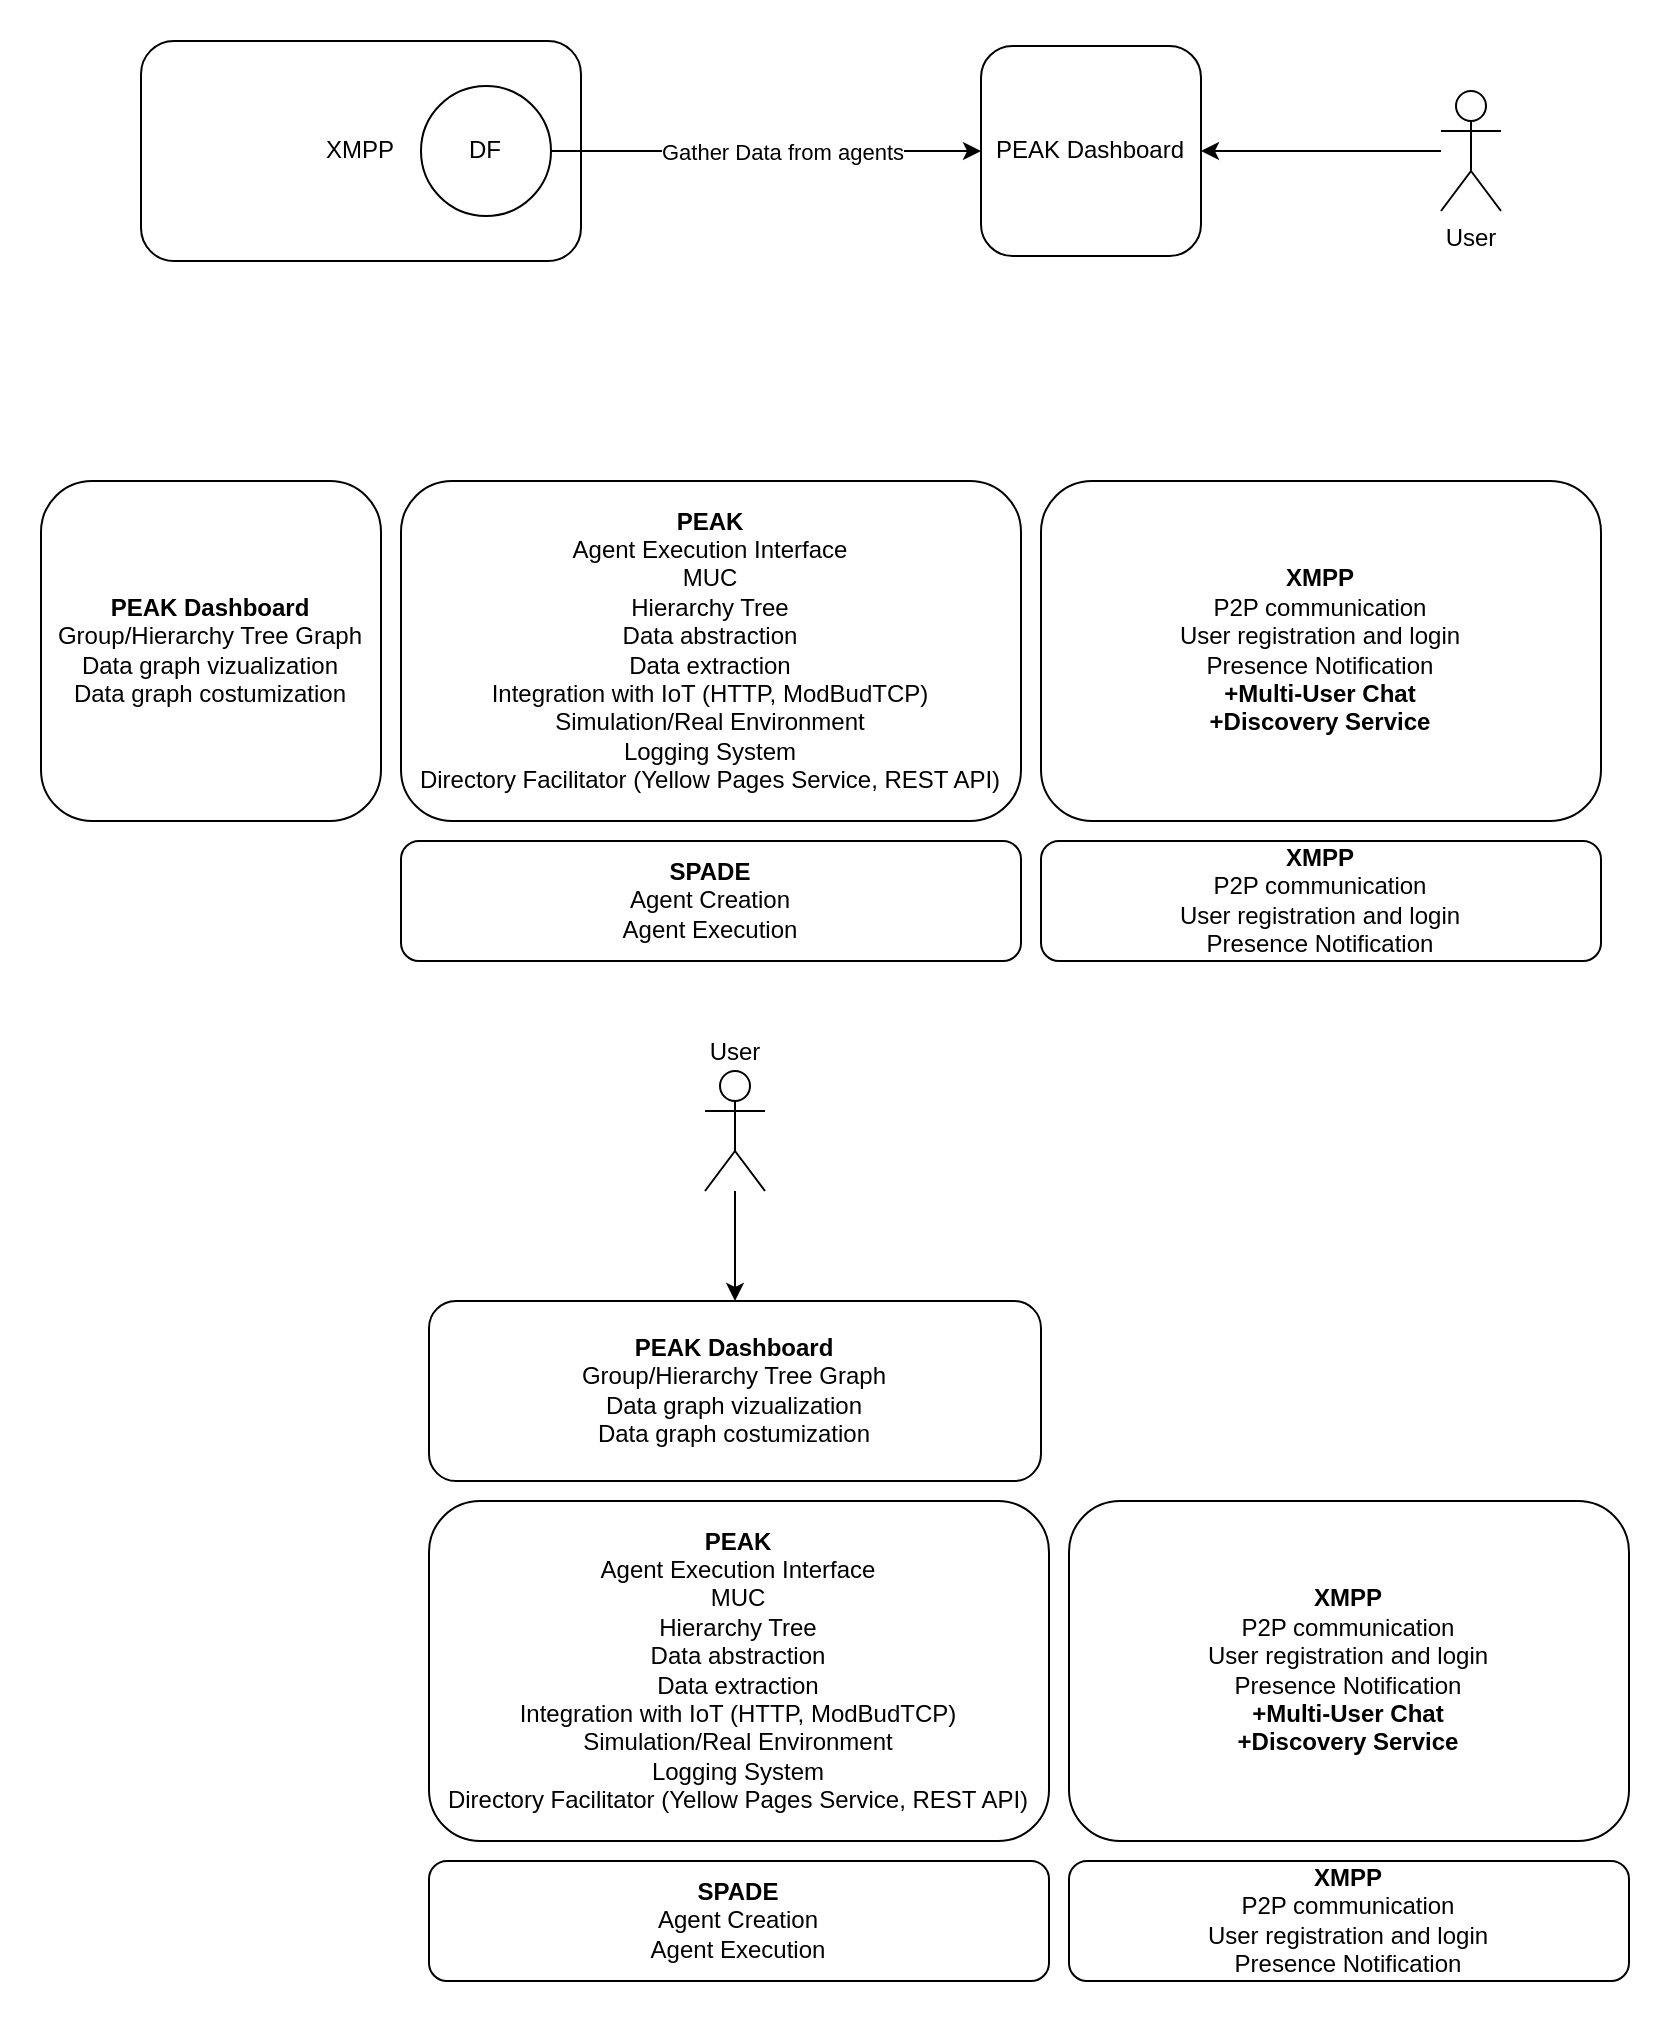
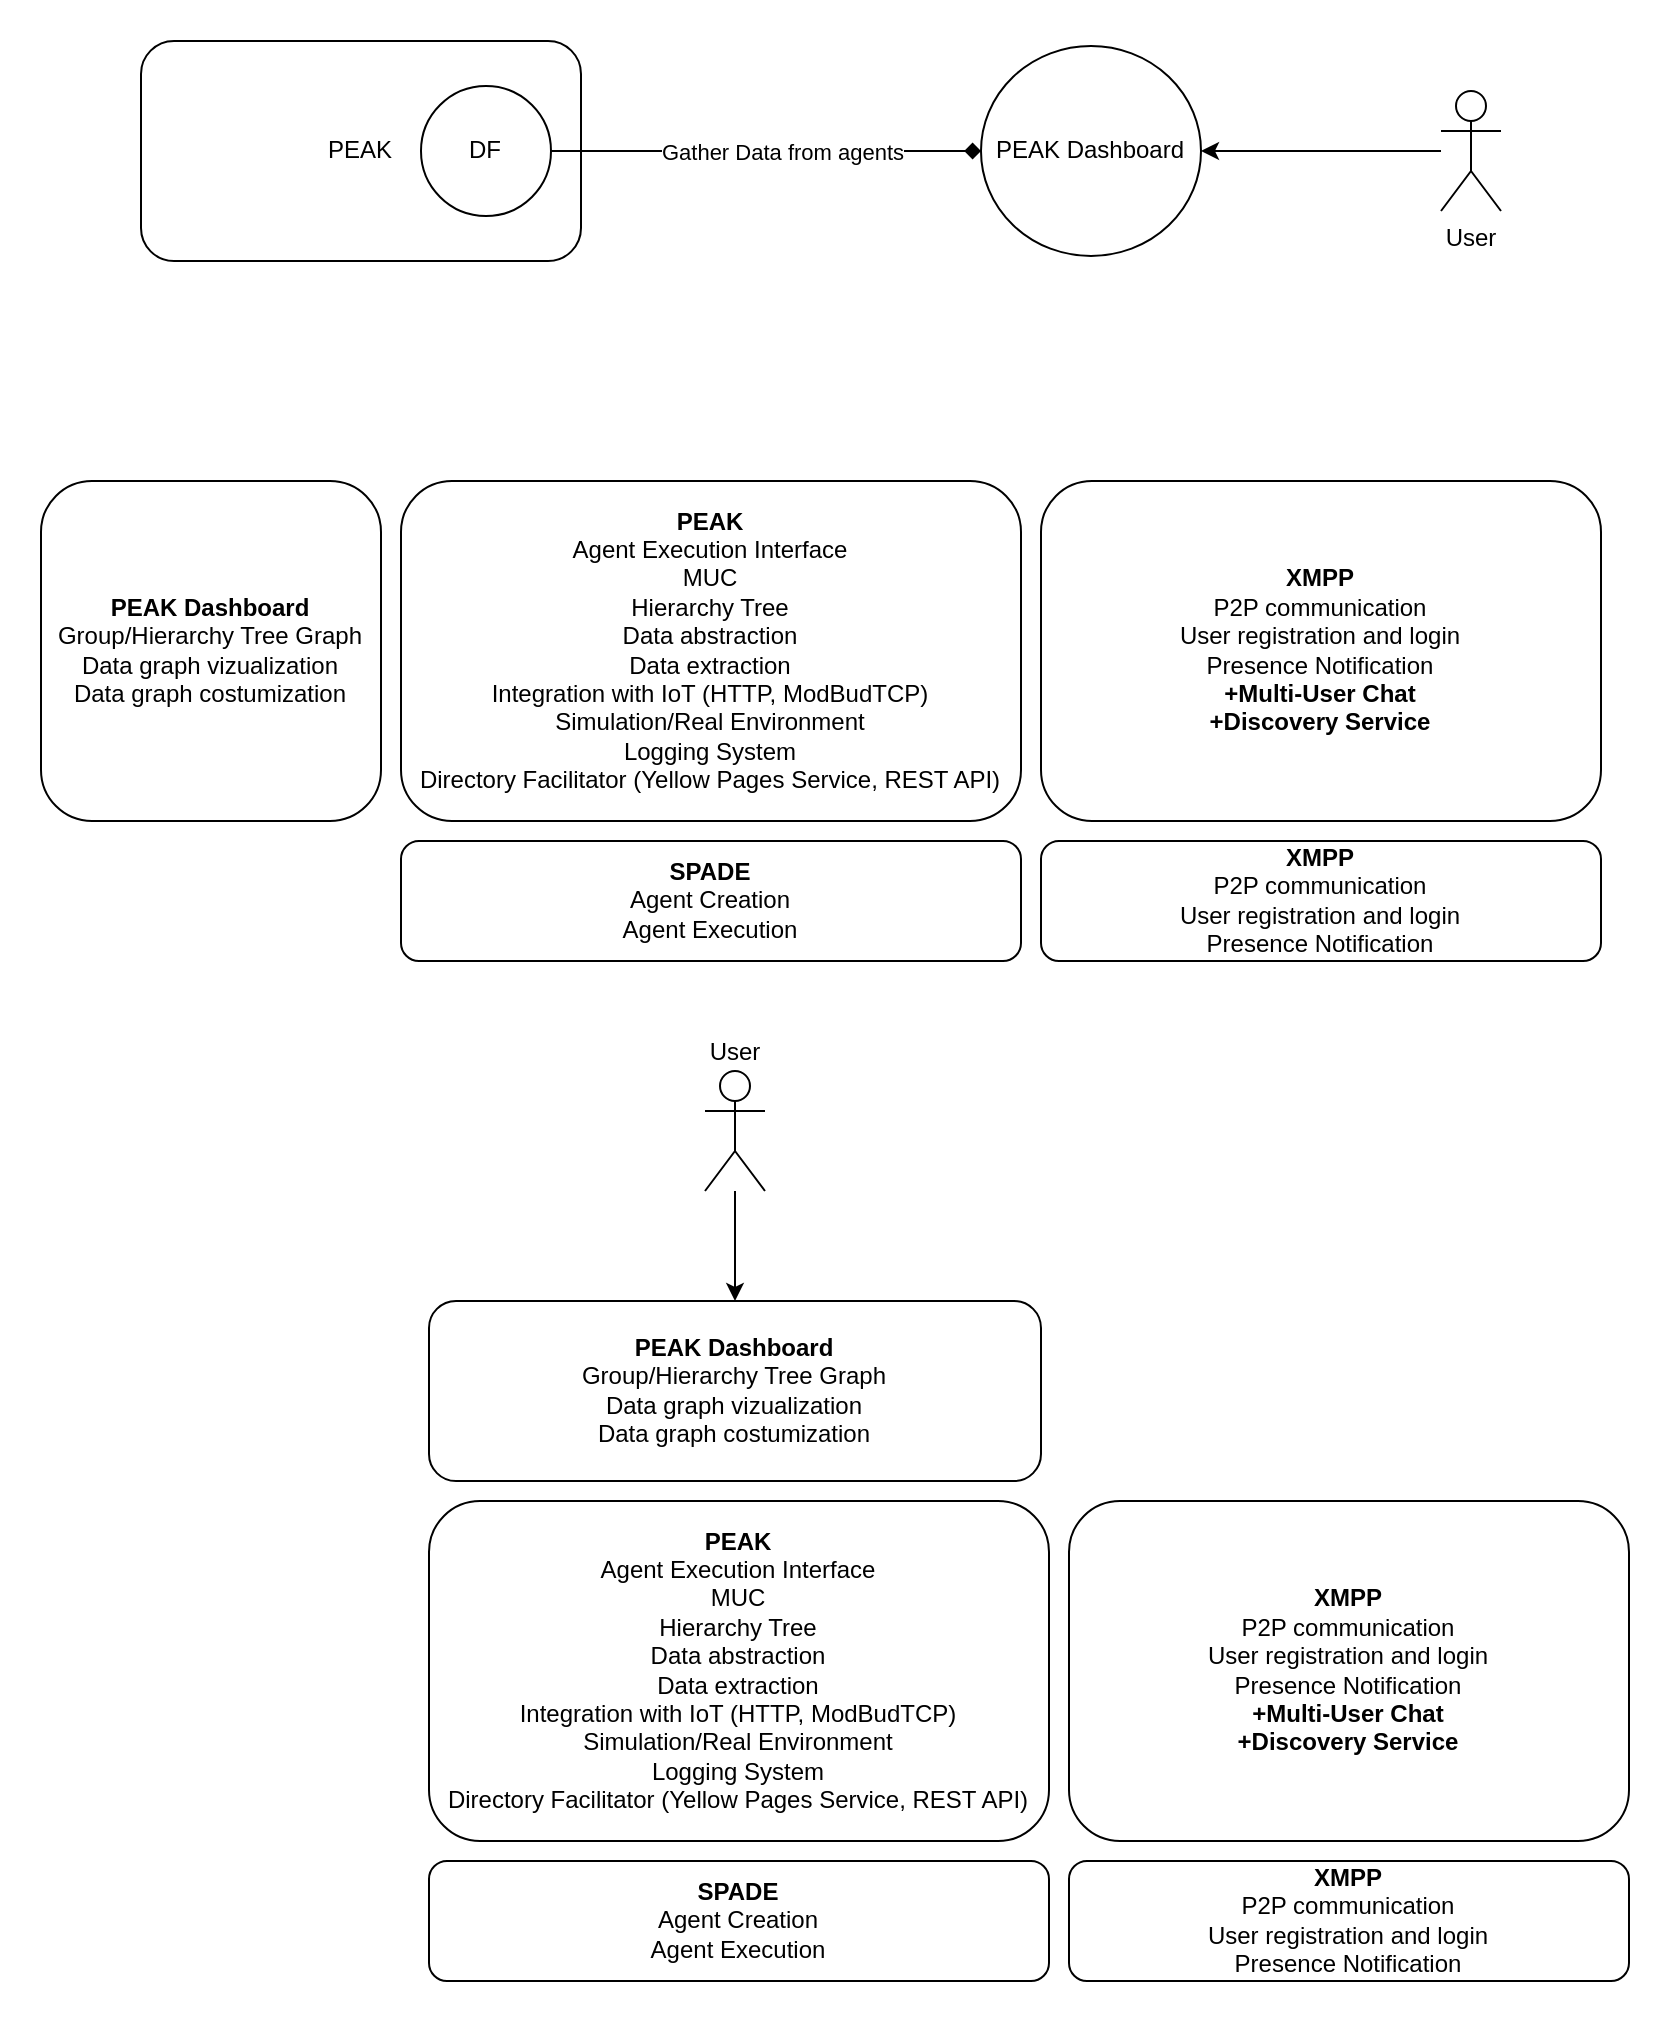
(361, 151) -> (361, 151)
(965, 151) -> (964, 151)
(1091, 151) -> (1091, 151)
